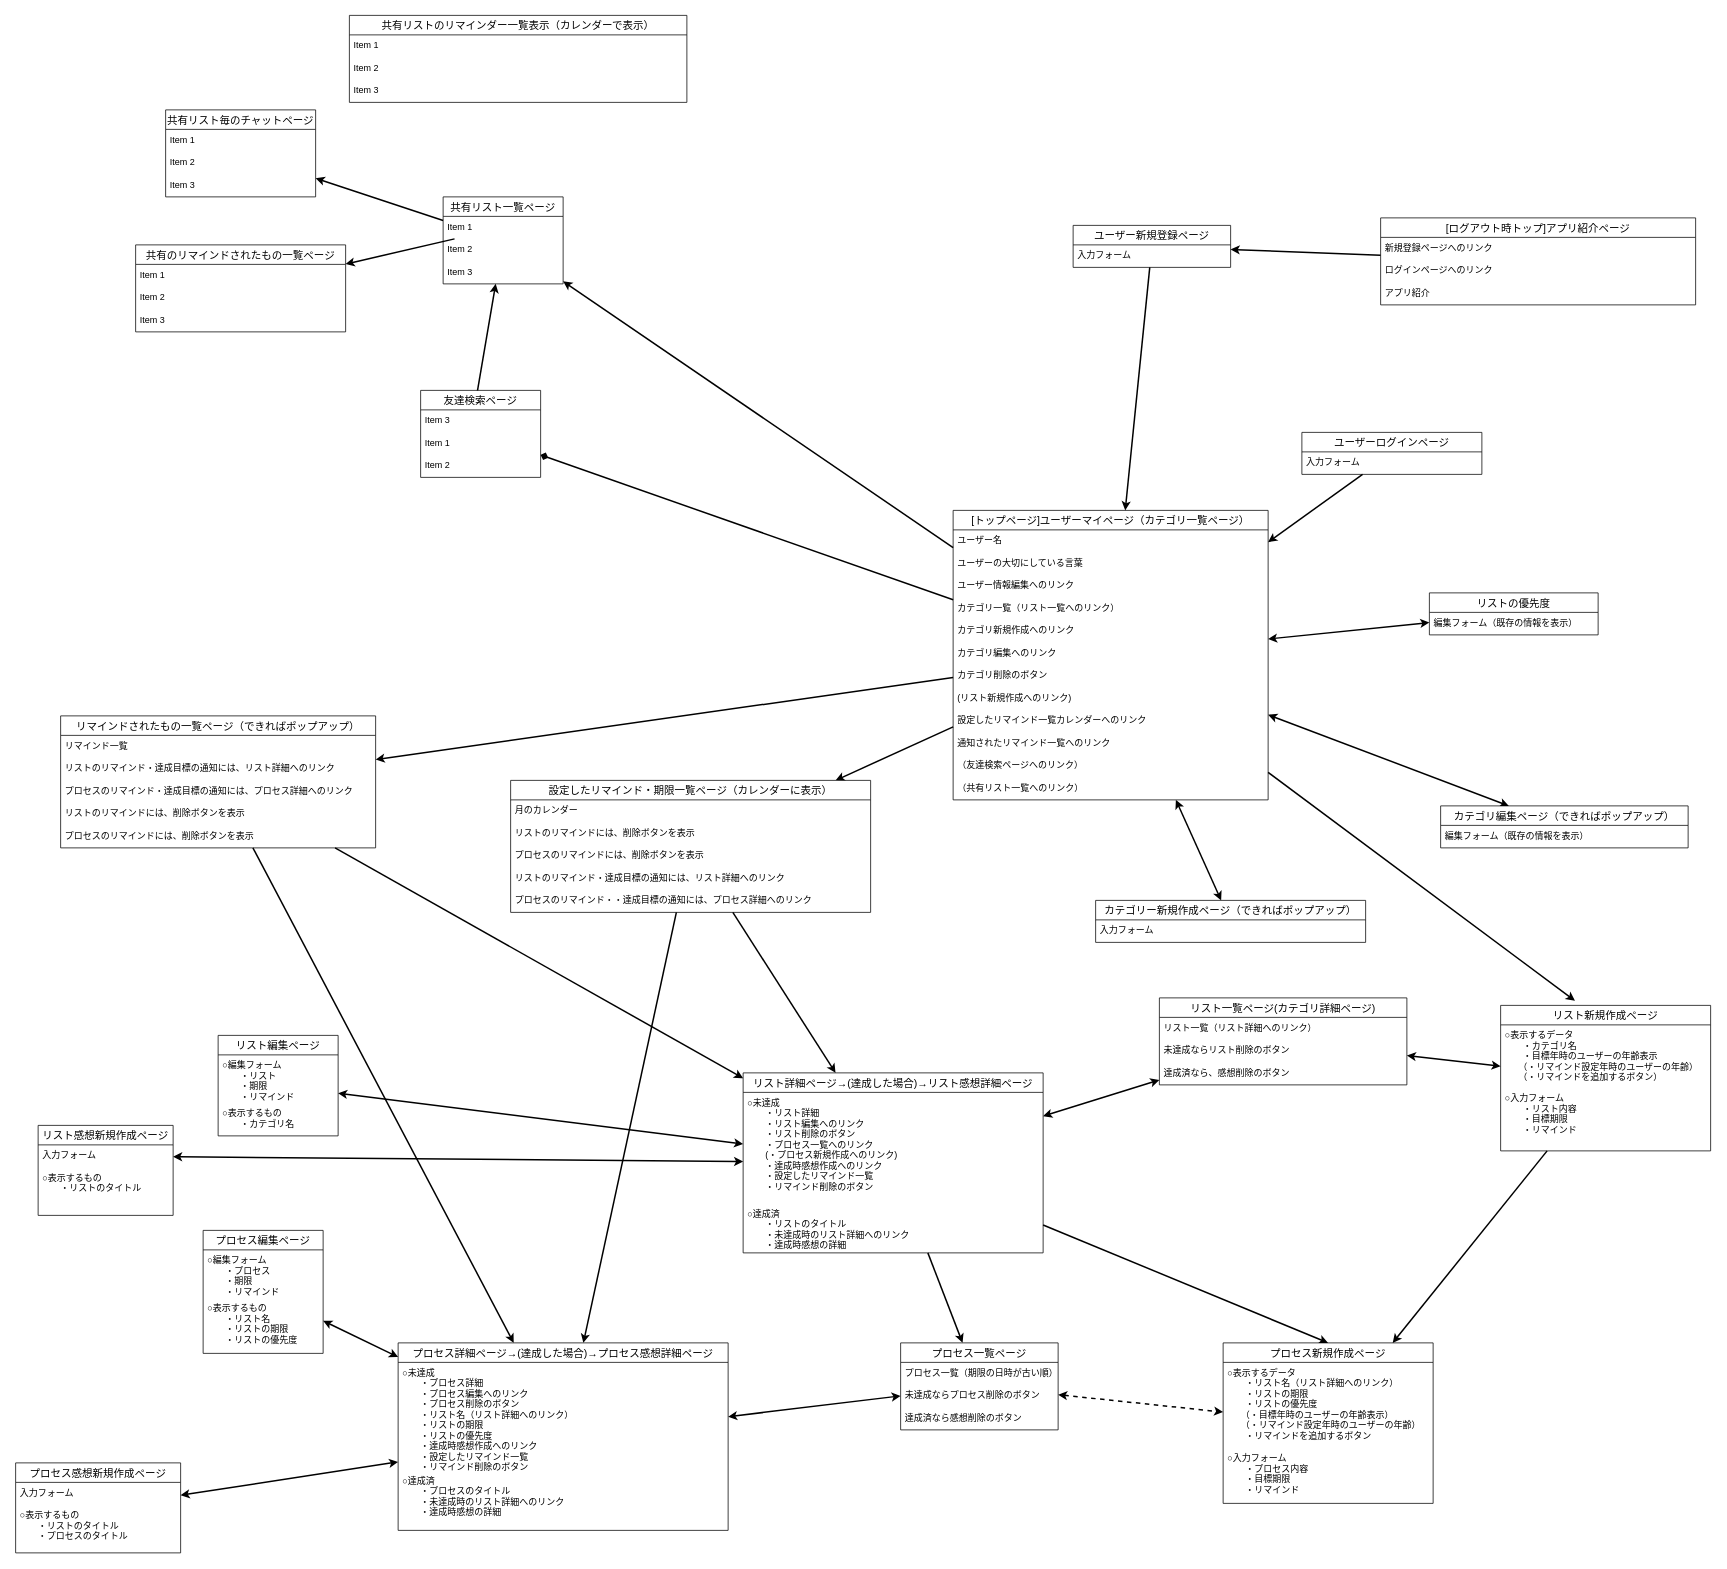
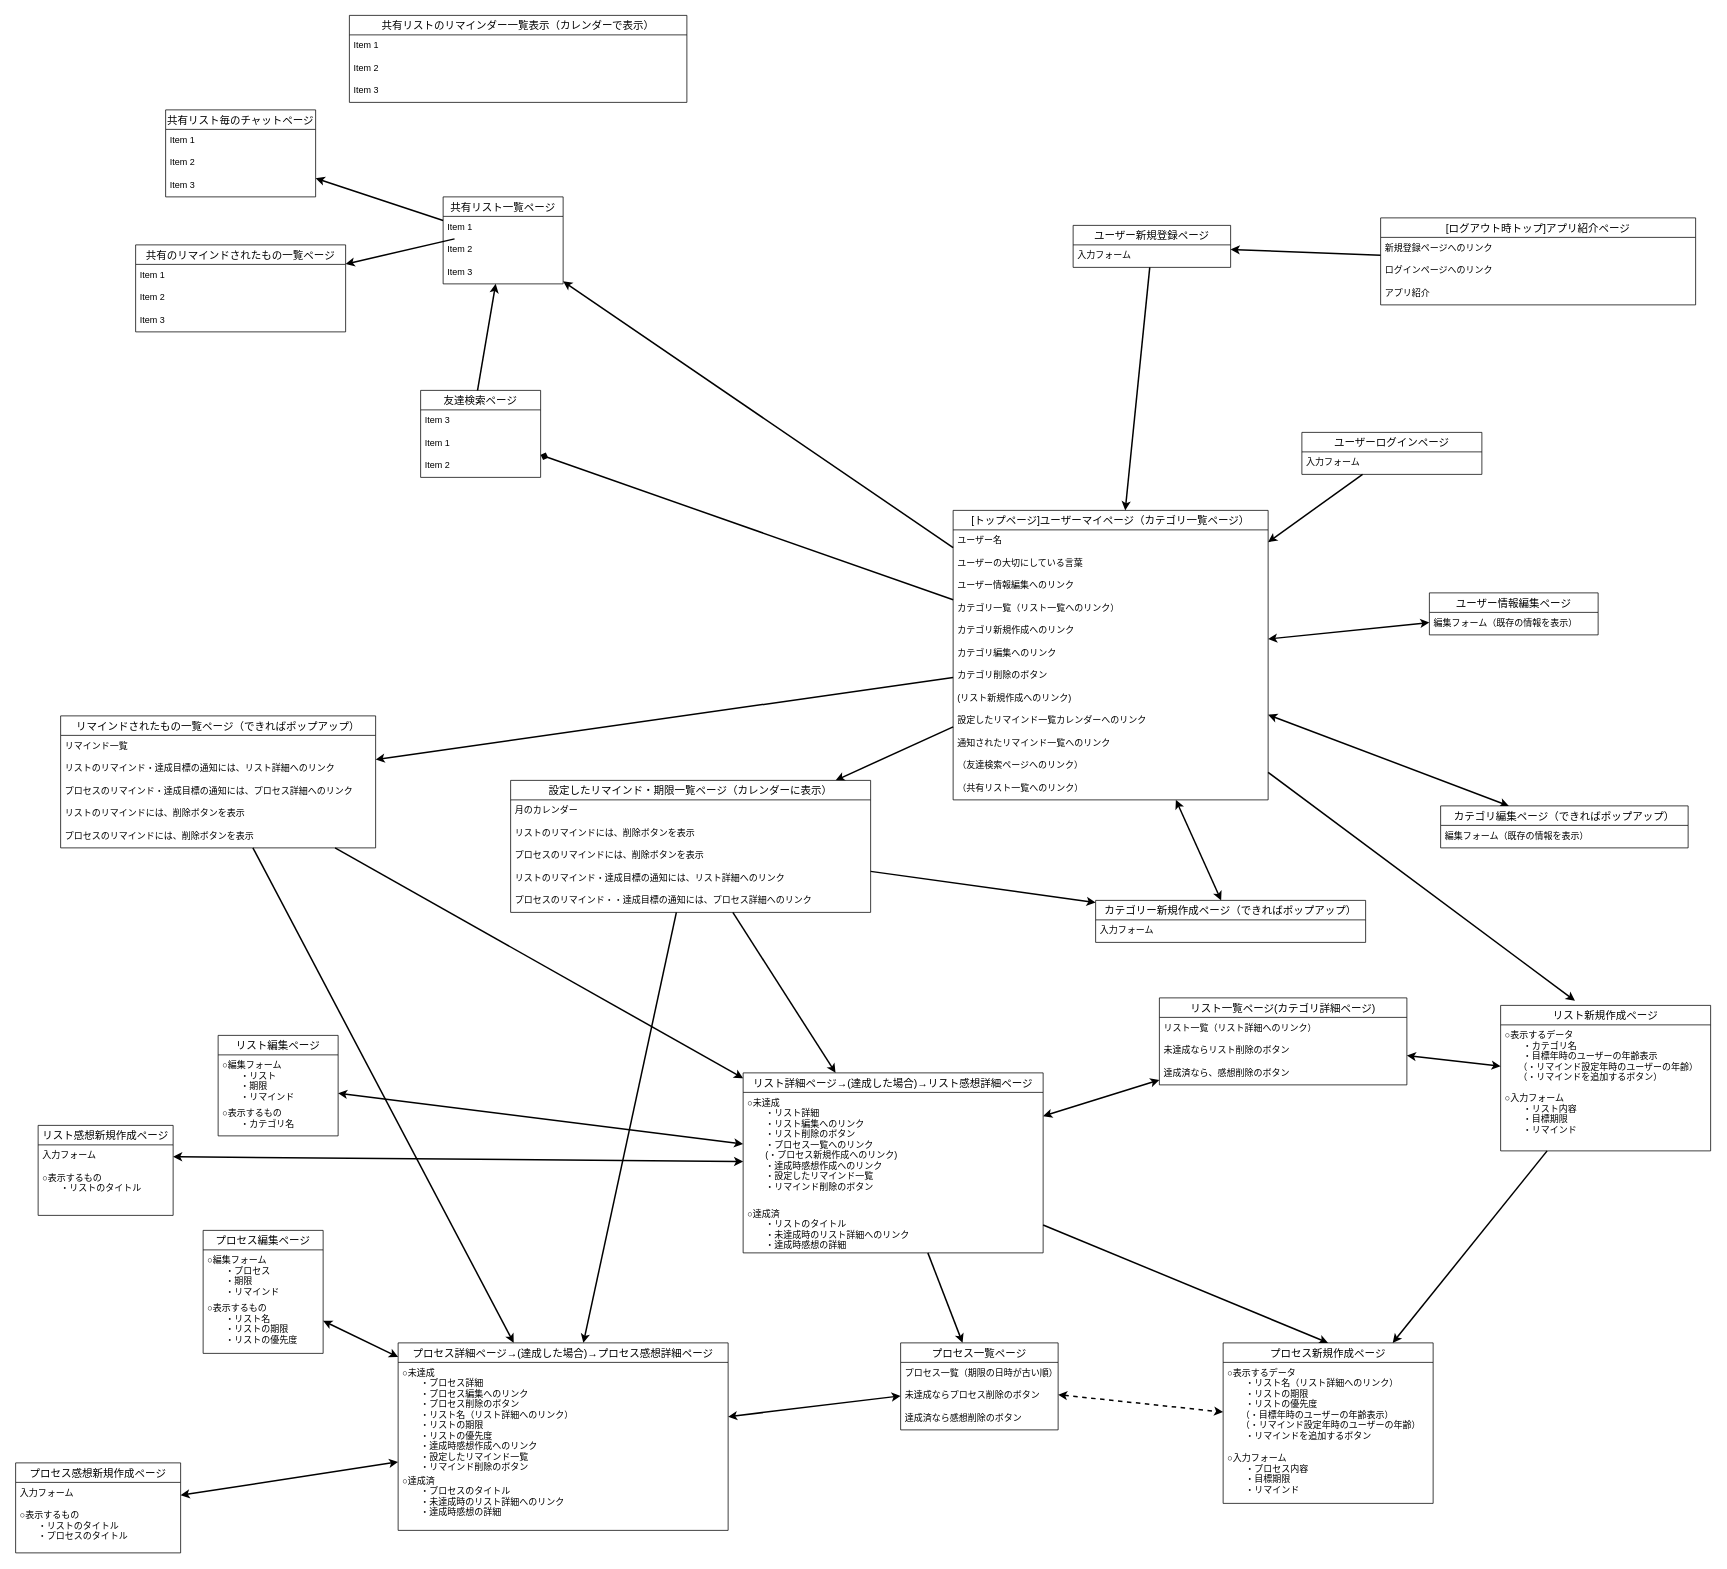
(1513, 603) -> (1513, 603)
none -> (981, 887)
